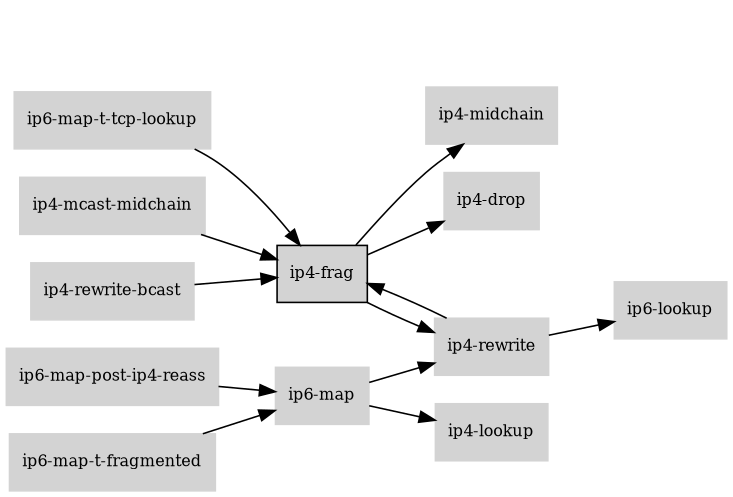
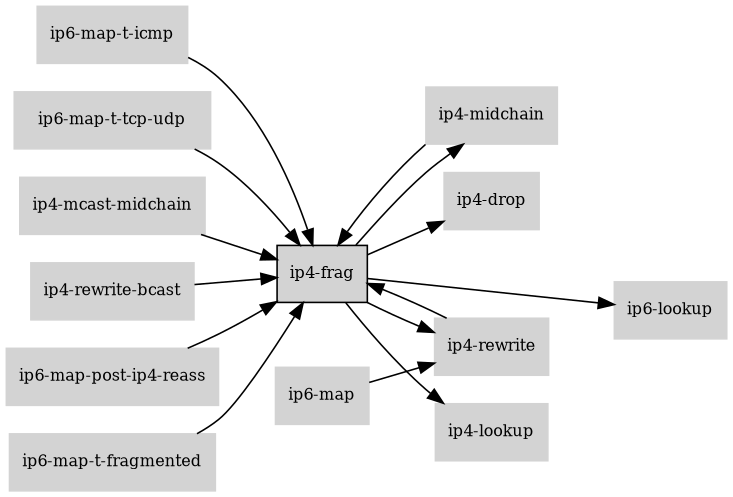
none -> (112, 35)
(112, 120) -> (112, 120)
none -> (384, 186)
(574, 330) -> (483, 291)
(239, 388) -> (226, 330)
(394, 411) -> (386, 350)
(231, 425) -> (252, 380)
